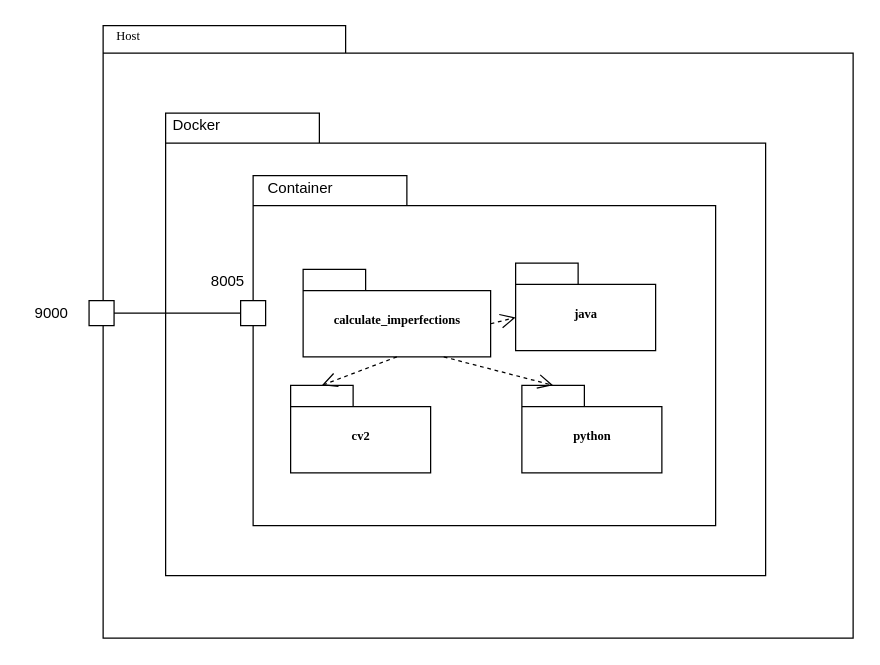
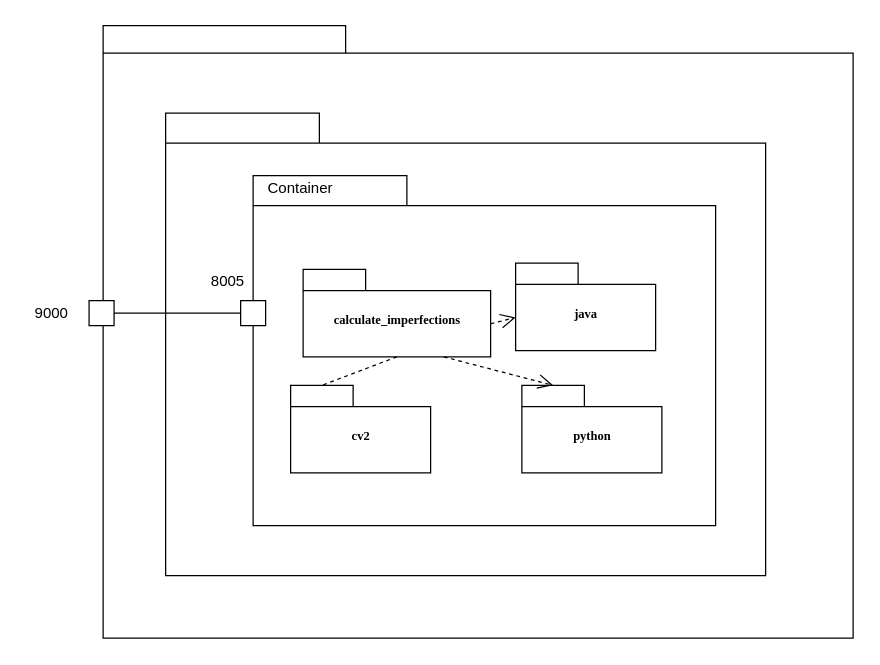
(197, 35) -> none
(197, 126) -> none
(326, 384) -> (326, 384)
